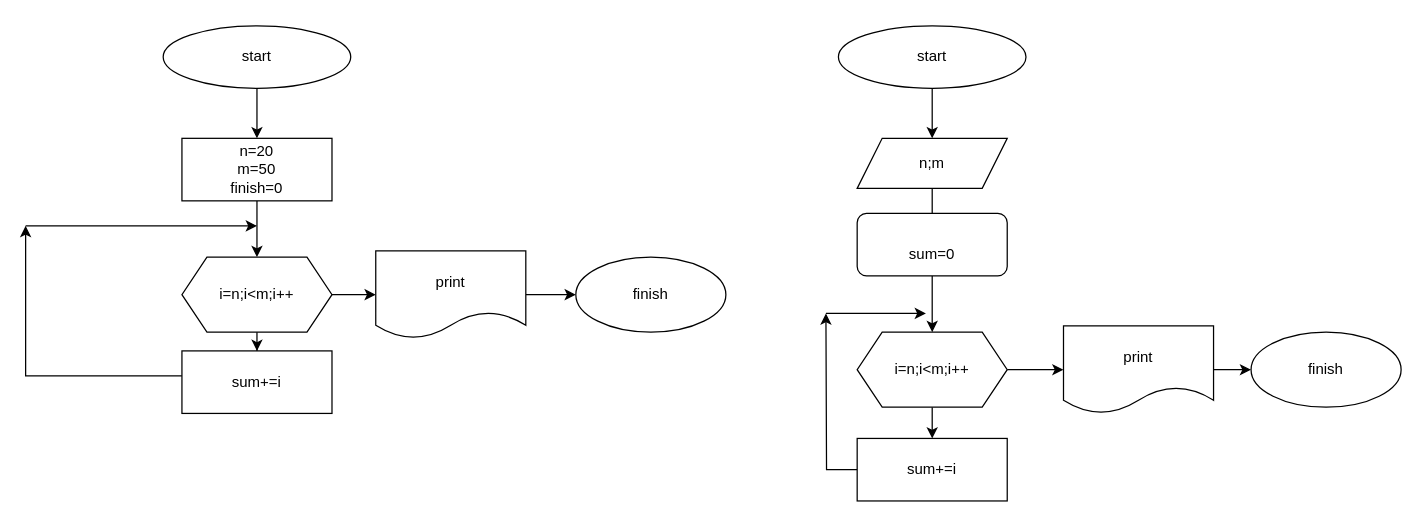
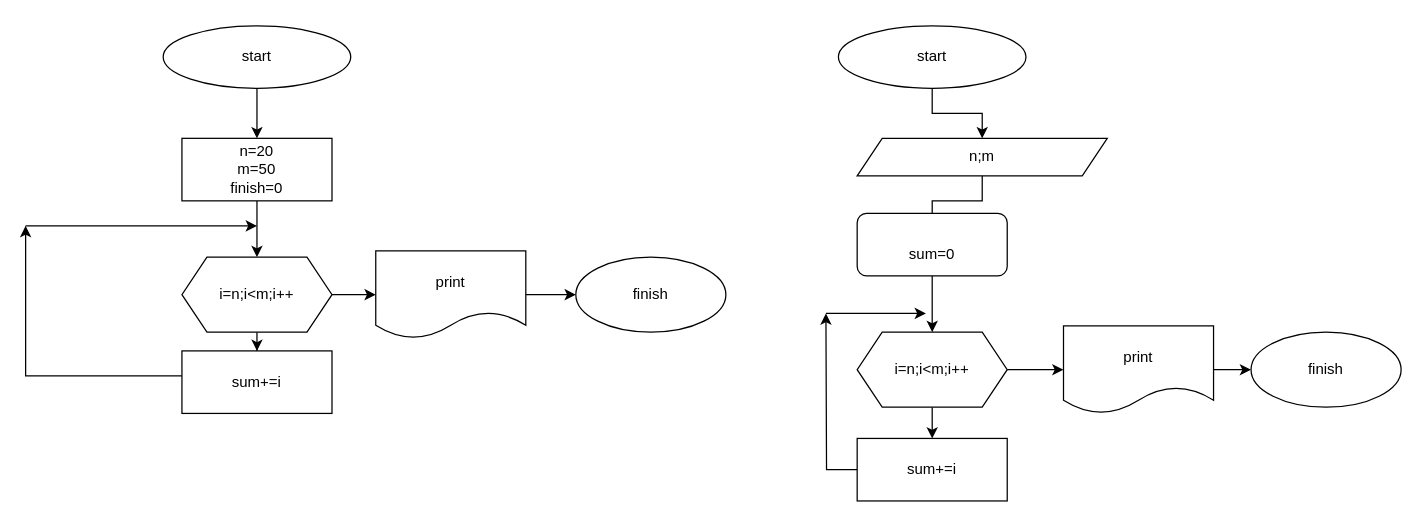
(932, 163) -> (982, 157)
